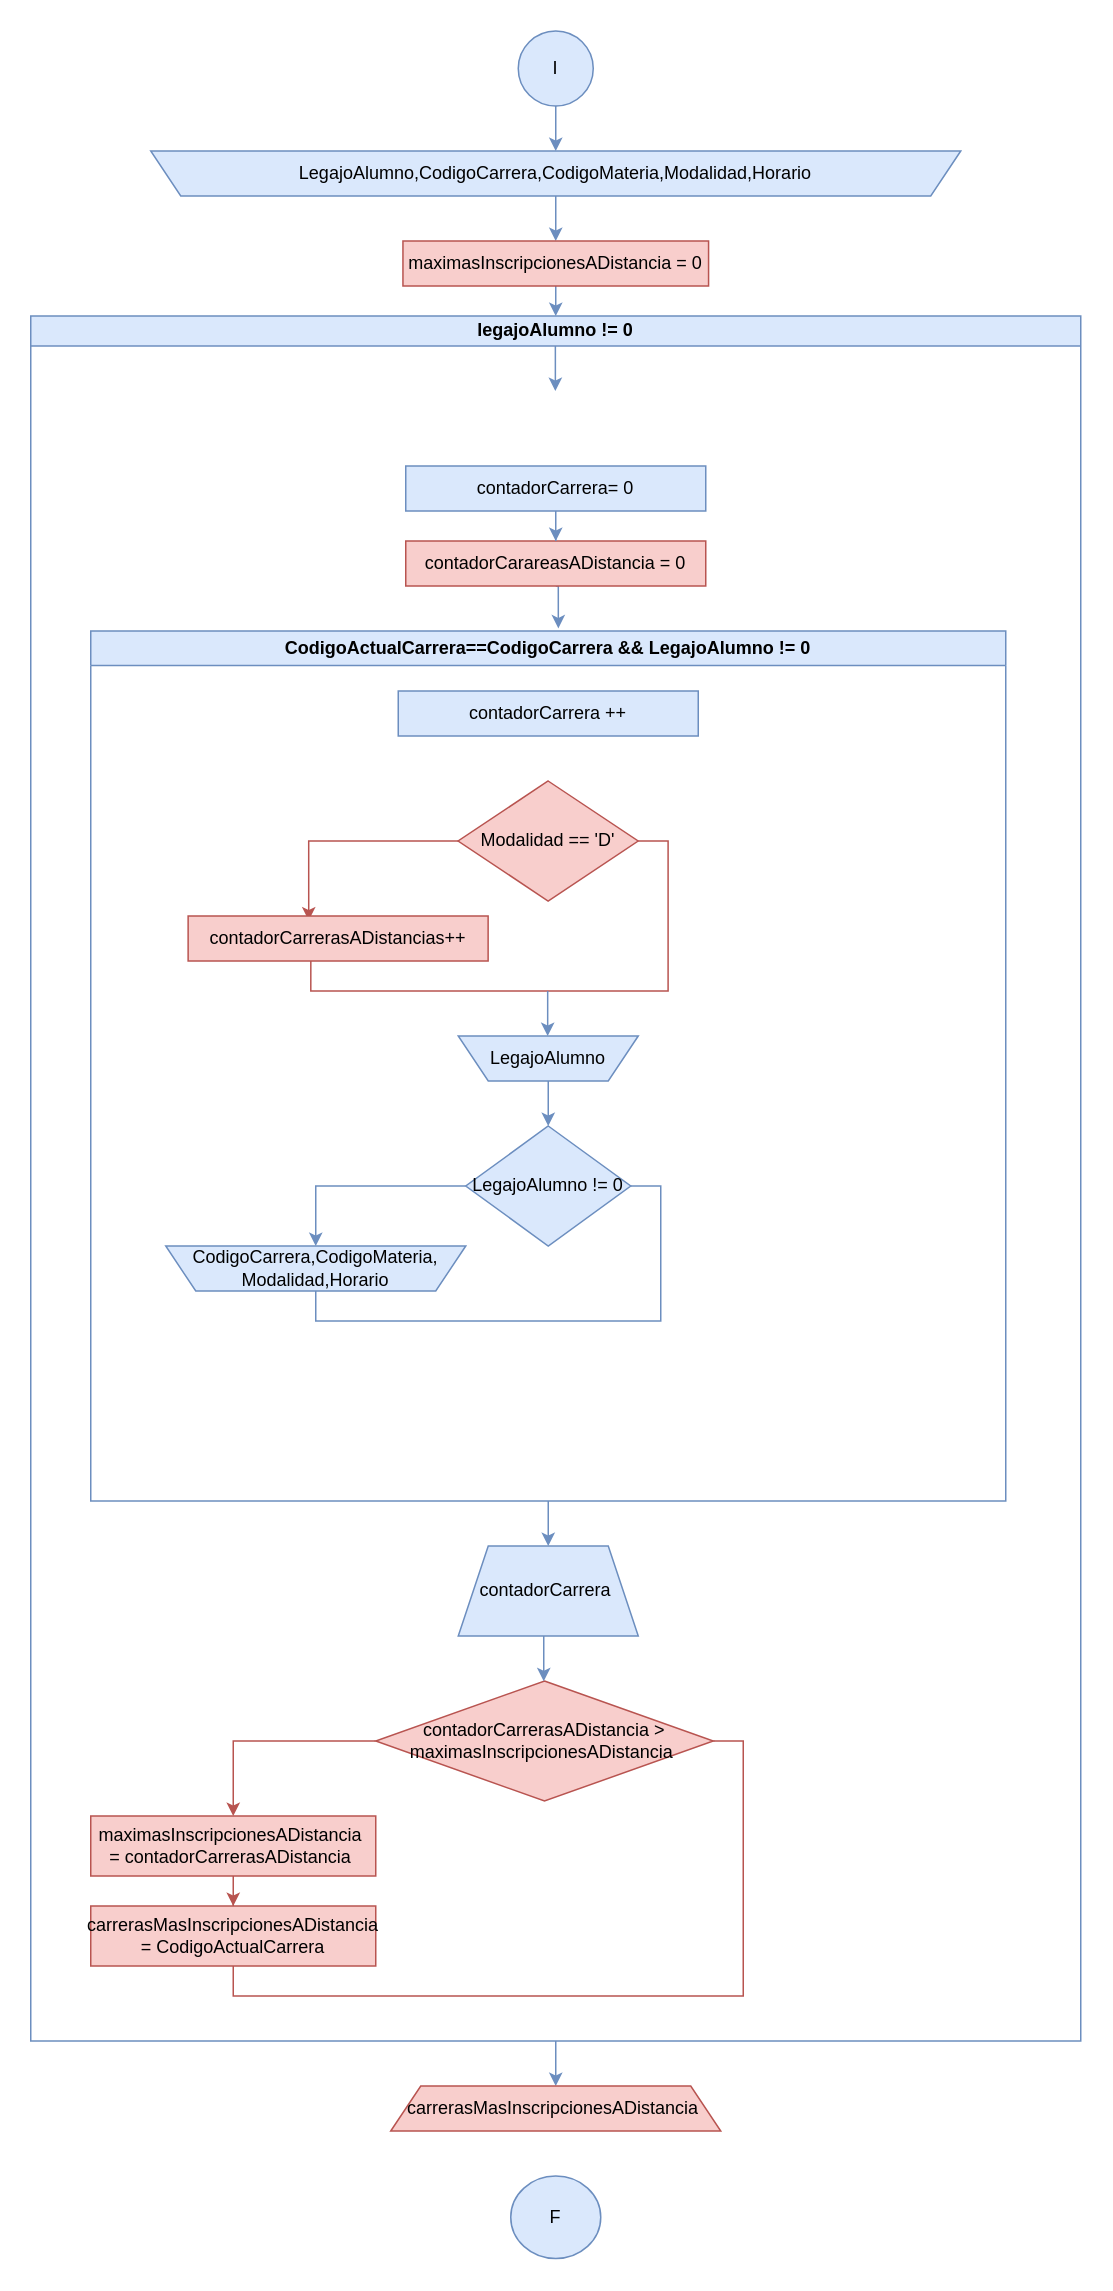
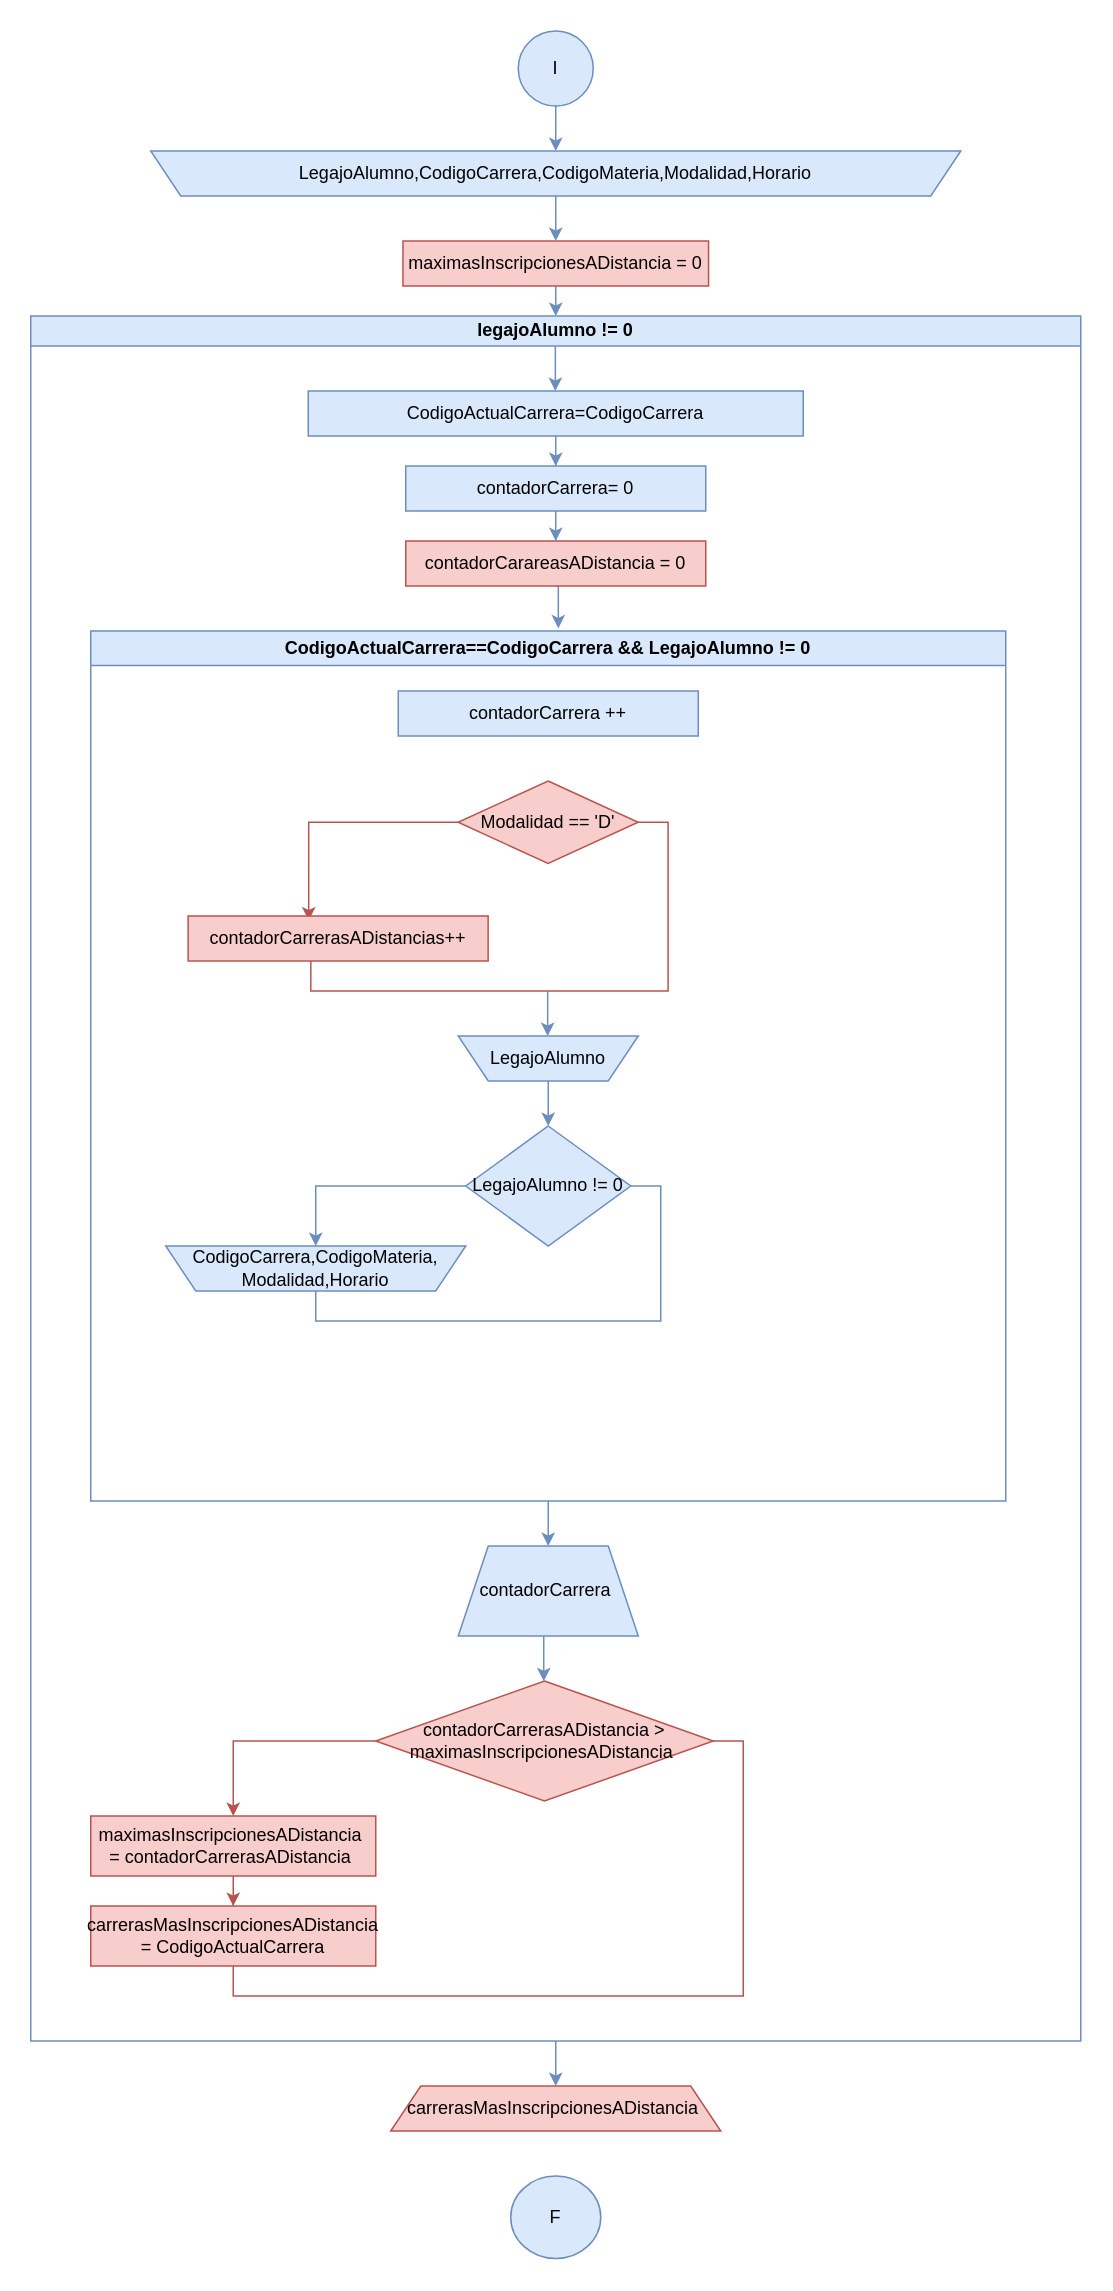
none -> (556, 413)
none -> (556, 456)
(548, 841) -> (548, 822)
